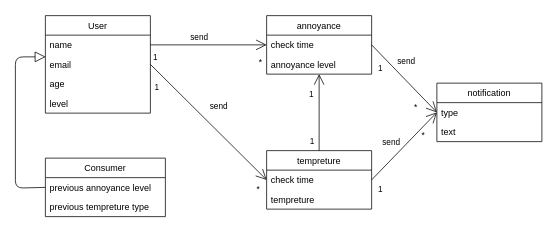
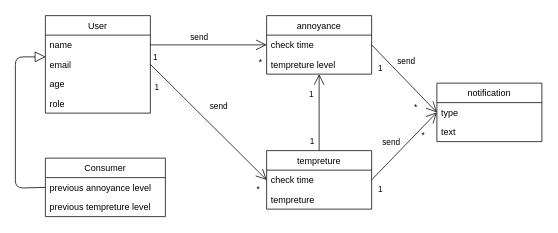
(305, 65) -> (308, 65)
(60, 104) -> (58, 104)
(106, 207) -> (107, 207)
